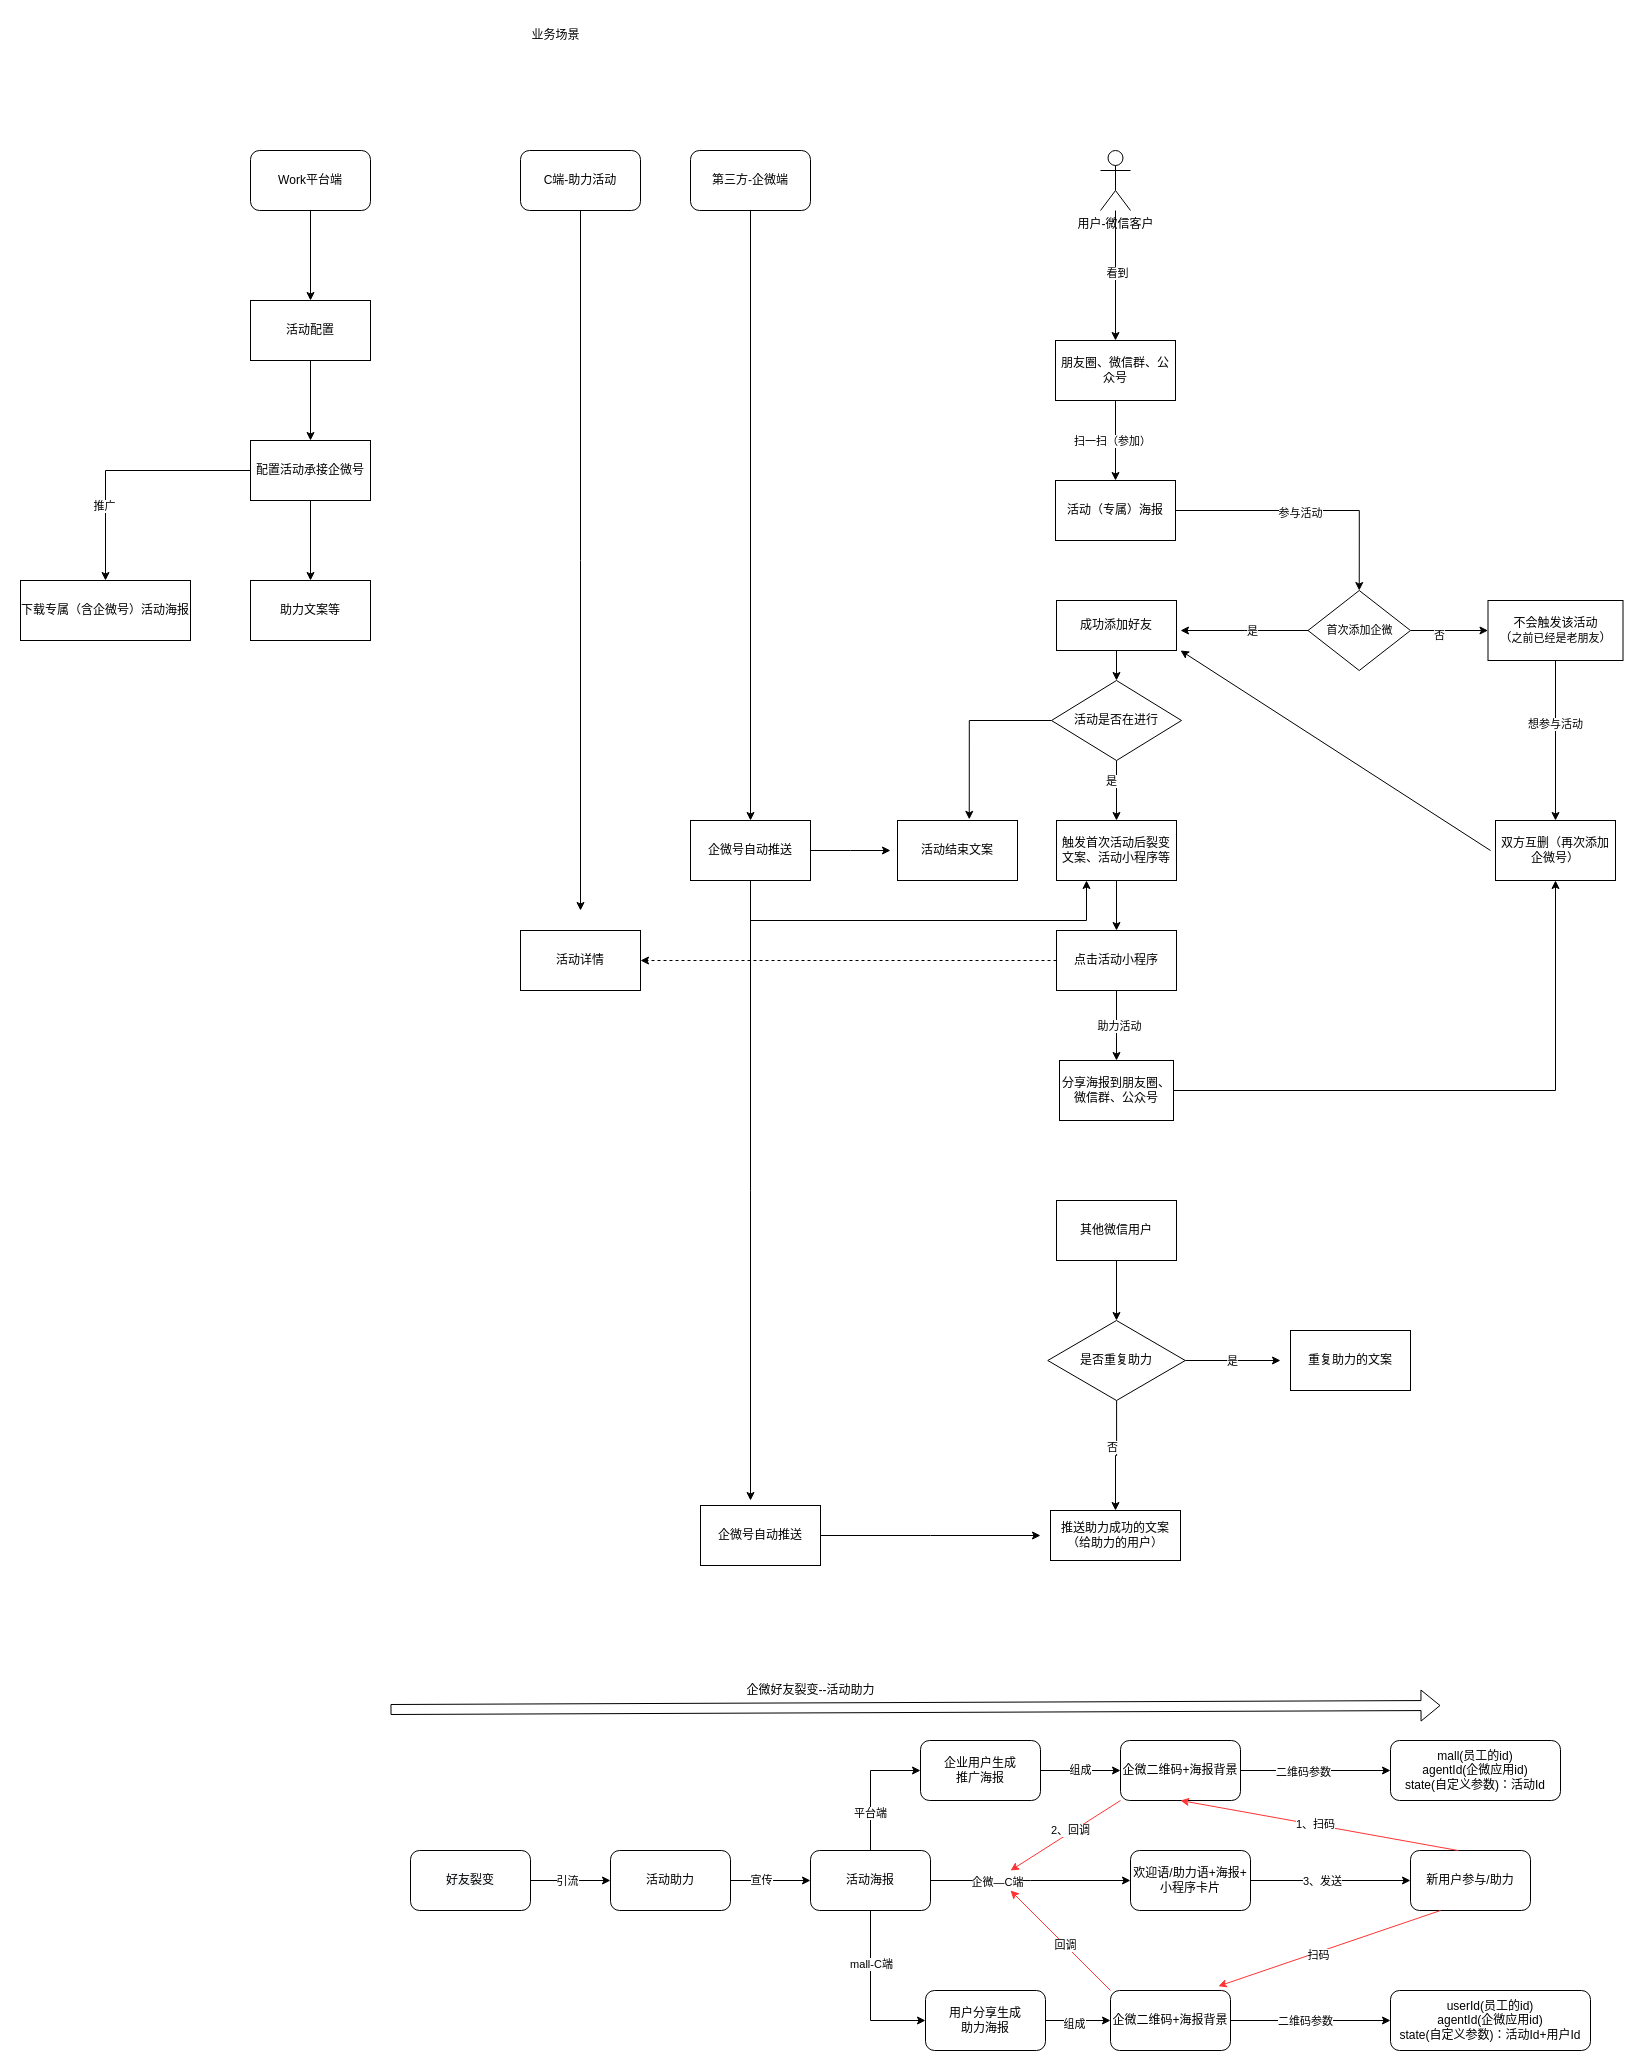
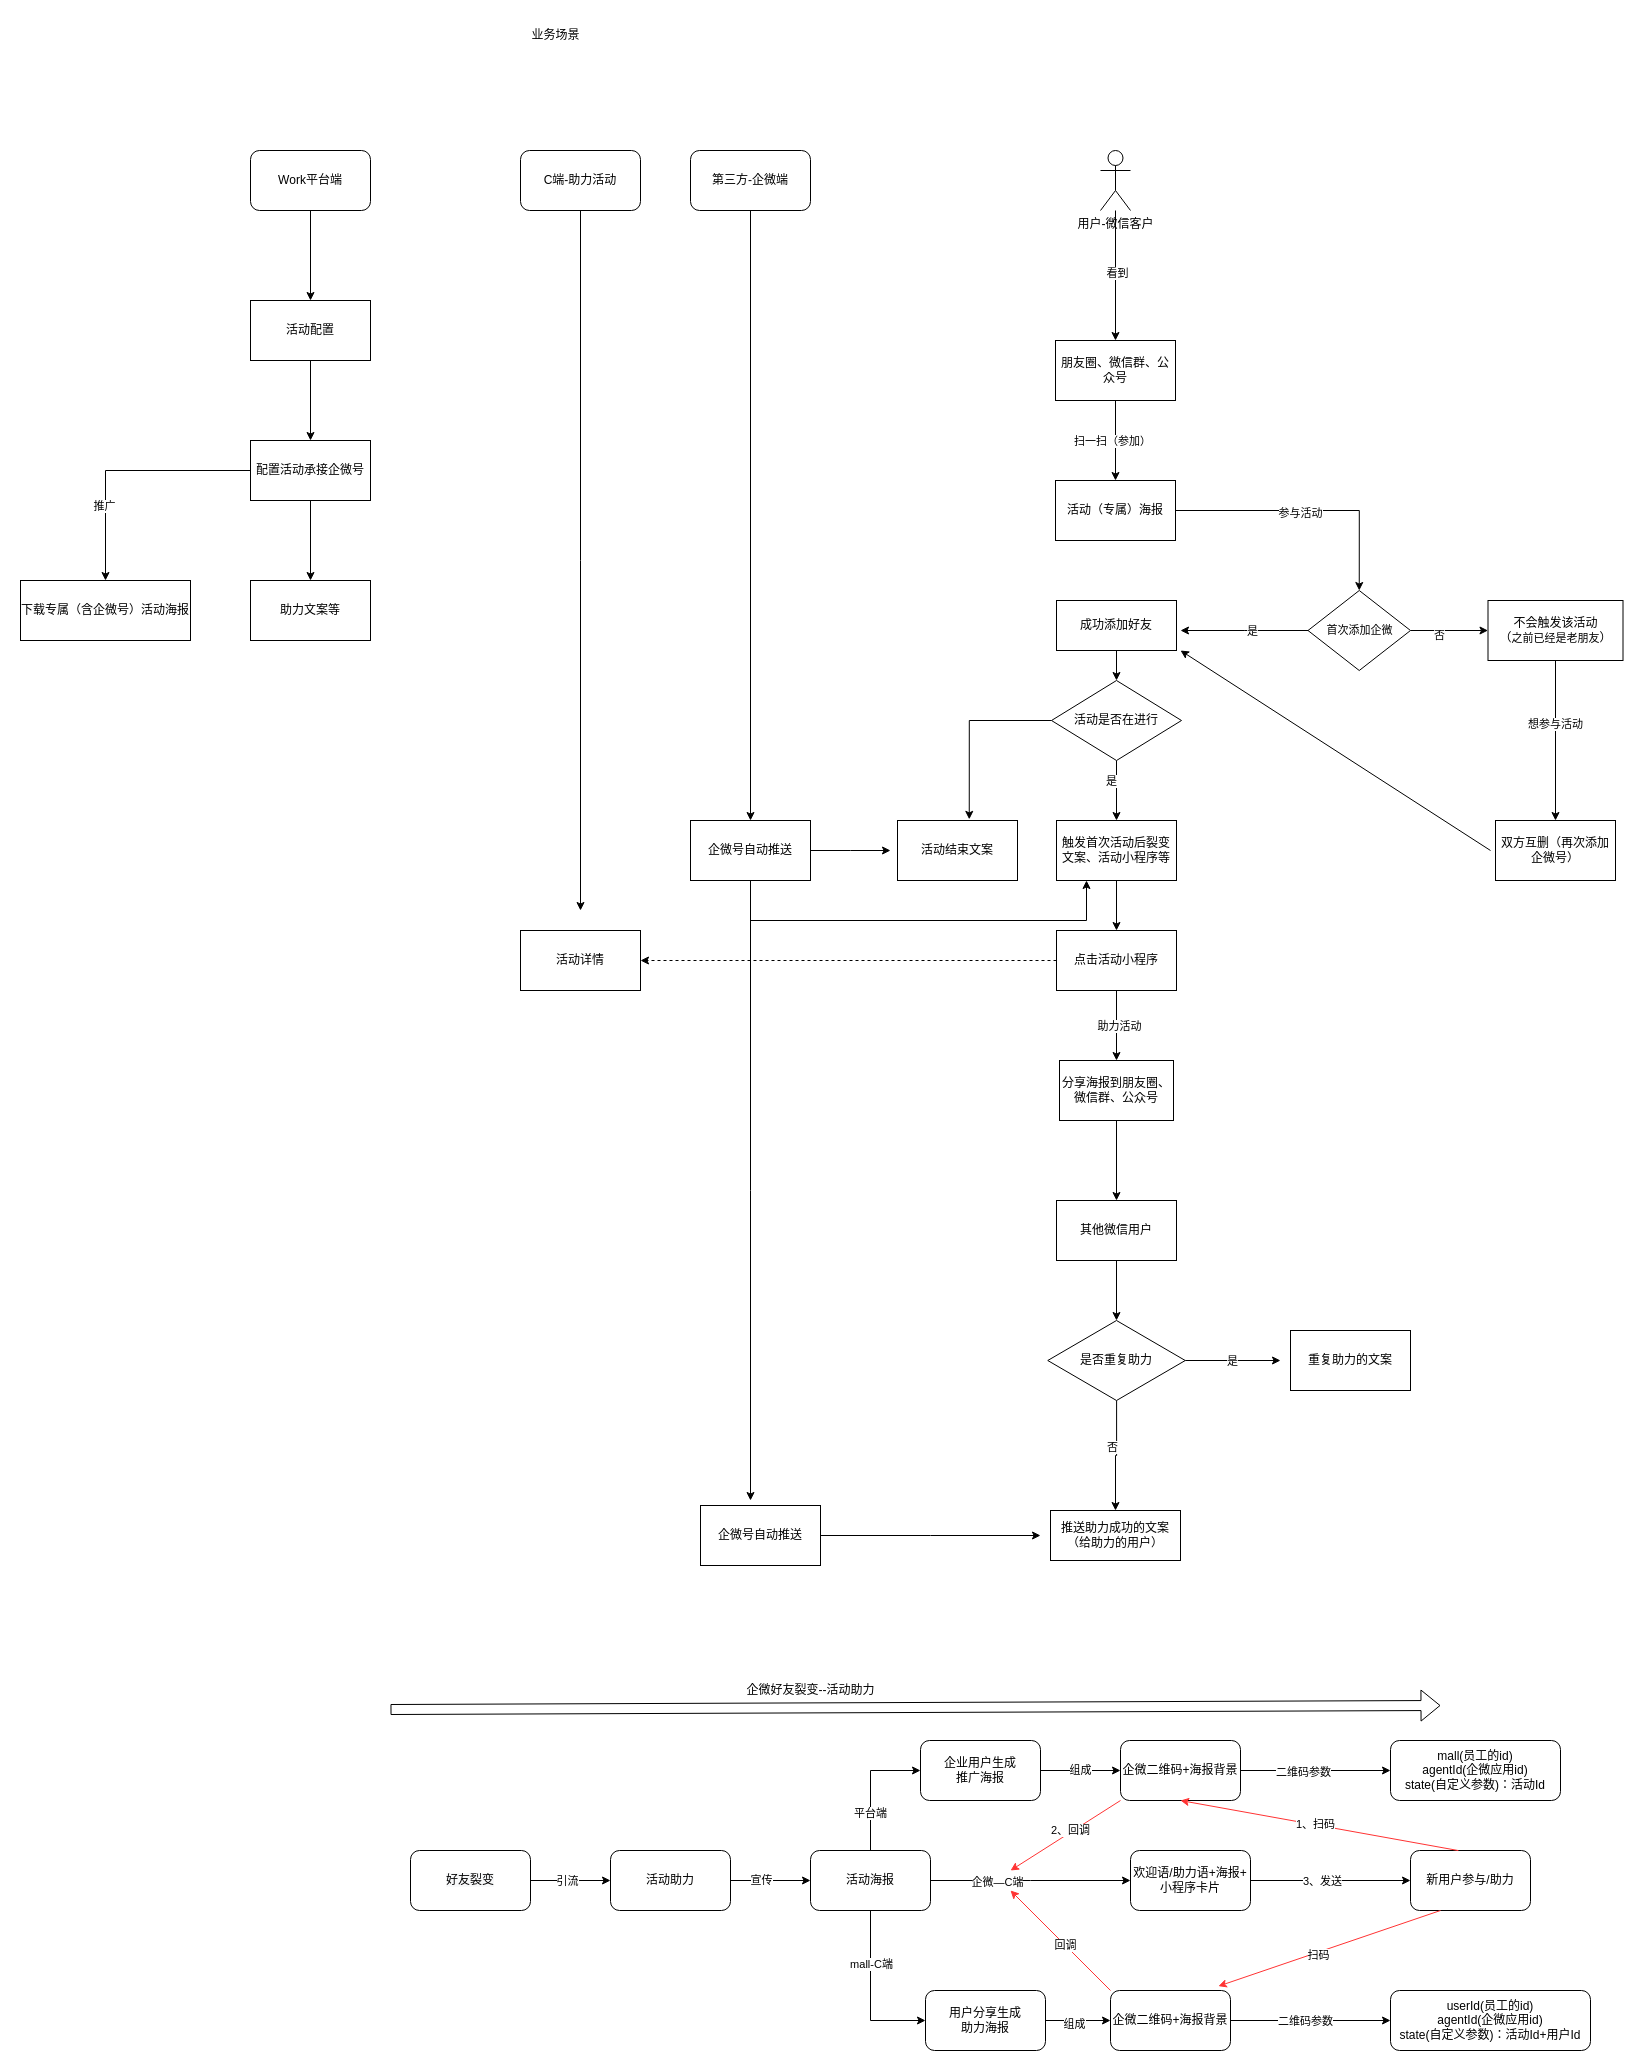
(1466, 1091) -> (1117, 1157)
